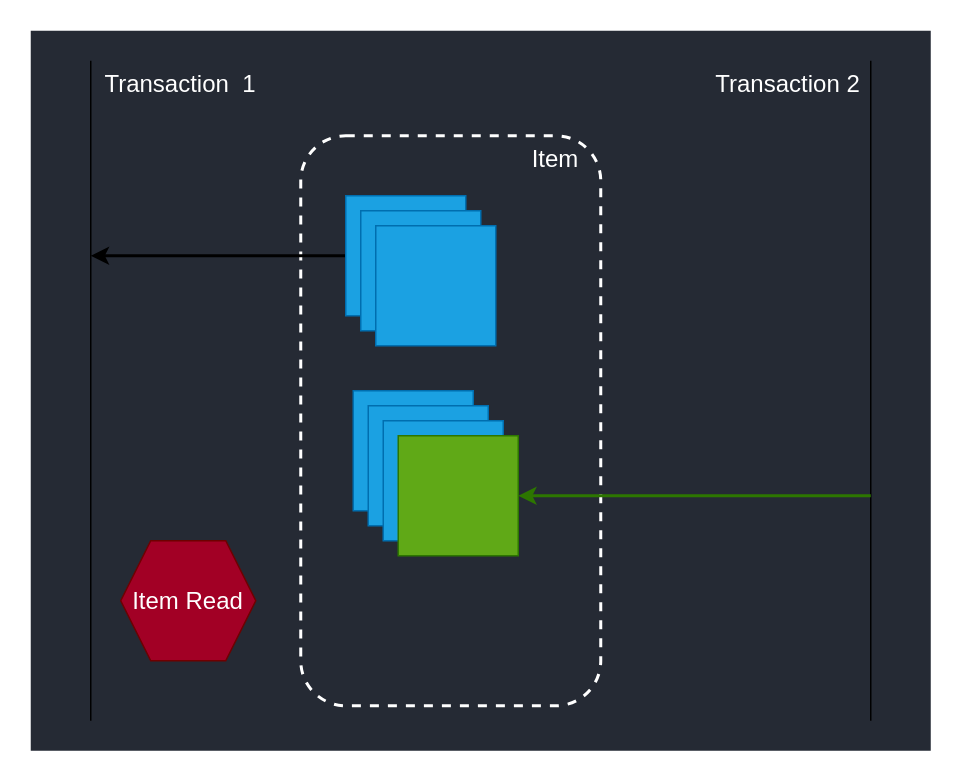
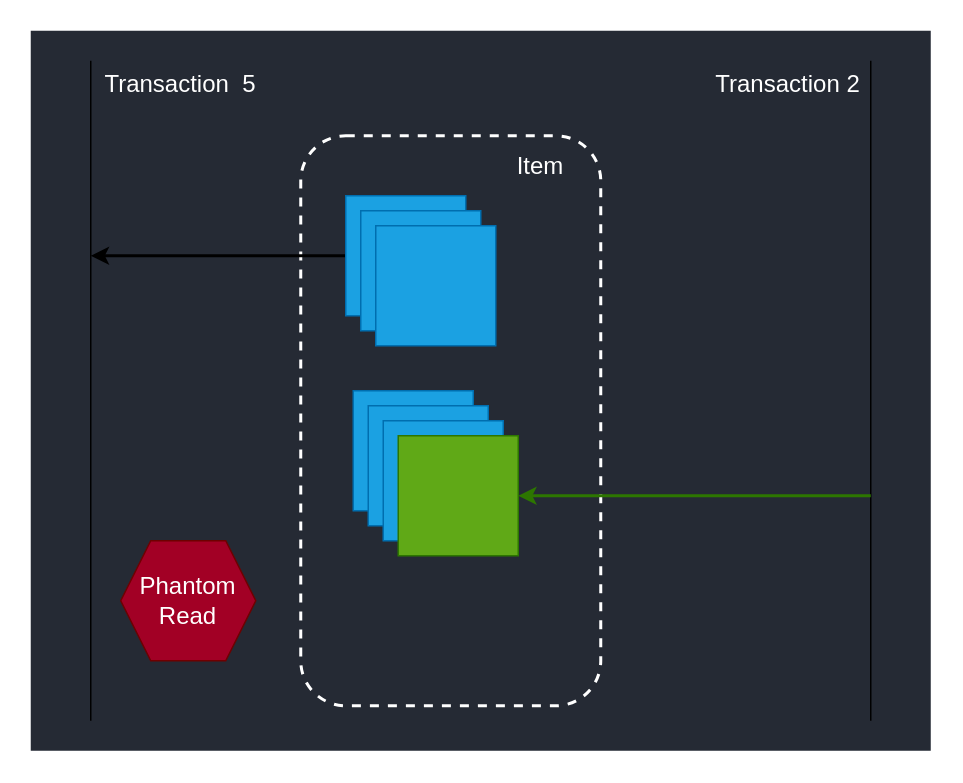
(181, 83) -> (181, 83)
(556, 158) -> (541, 166)
(188, 601) -> (188, 601)
